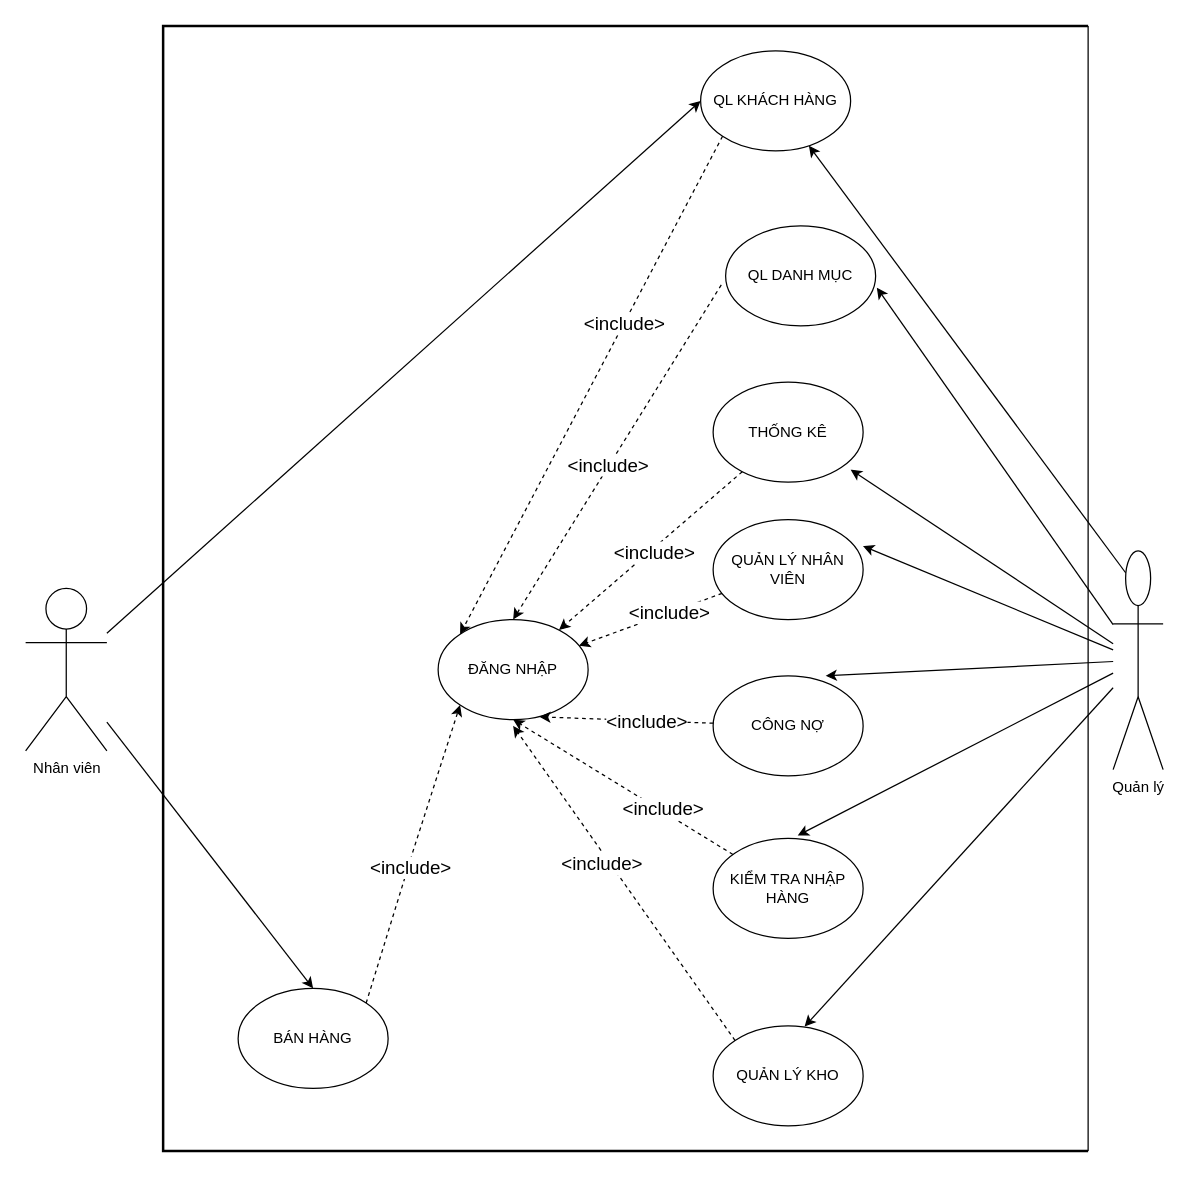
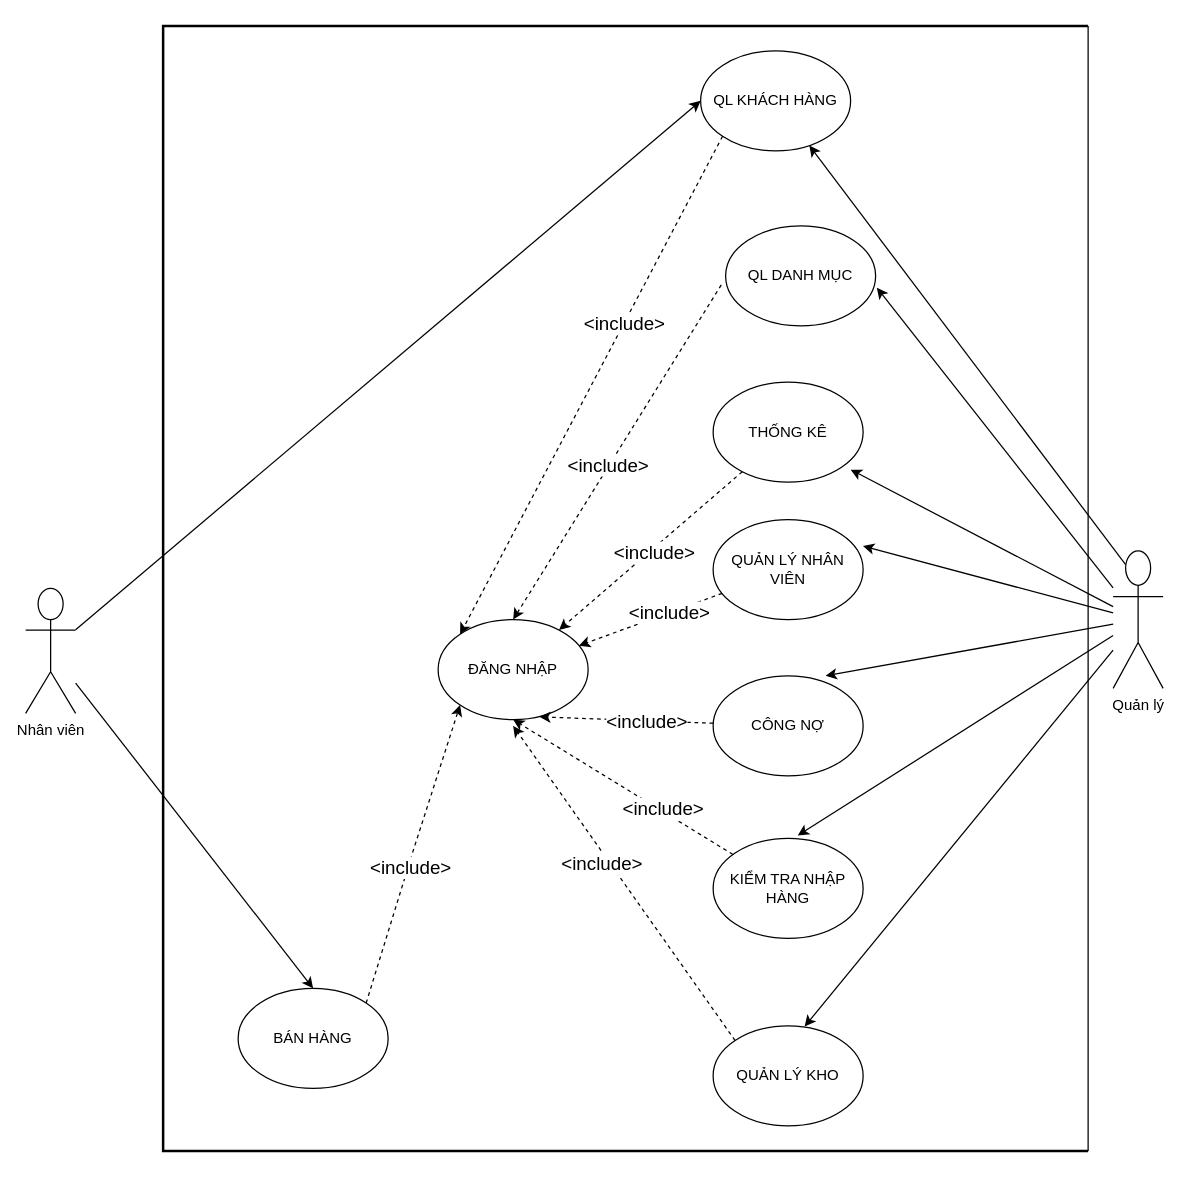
(1138, 660) -> (1138, 619)
(66, 669) -> (51, 651)
